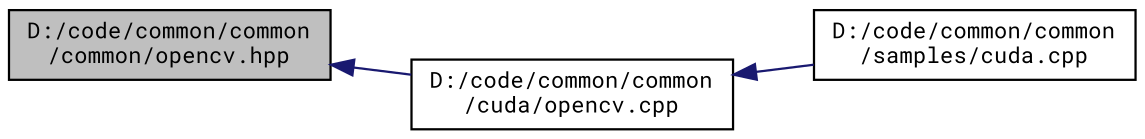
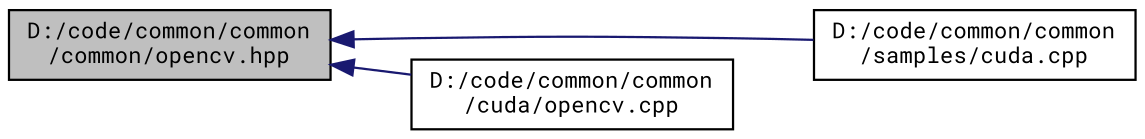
(785, 68) -> (584, 37)
